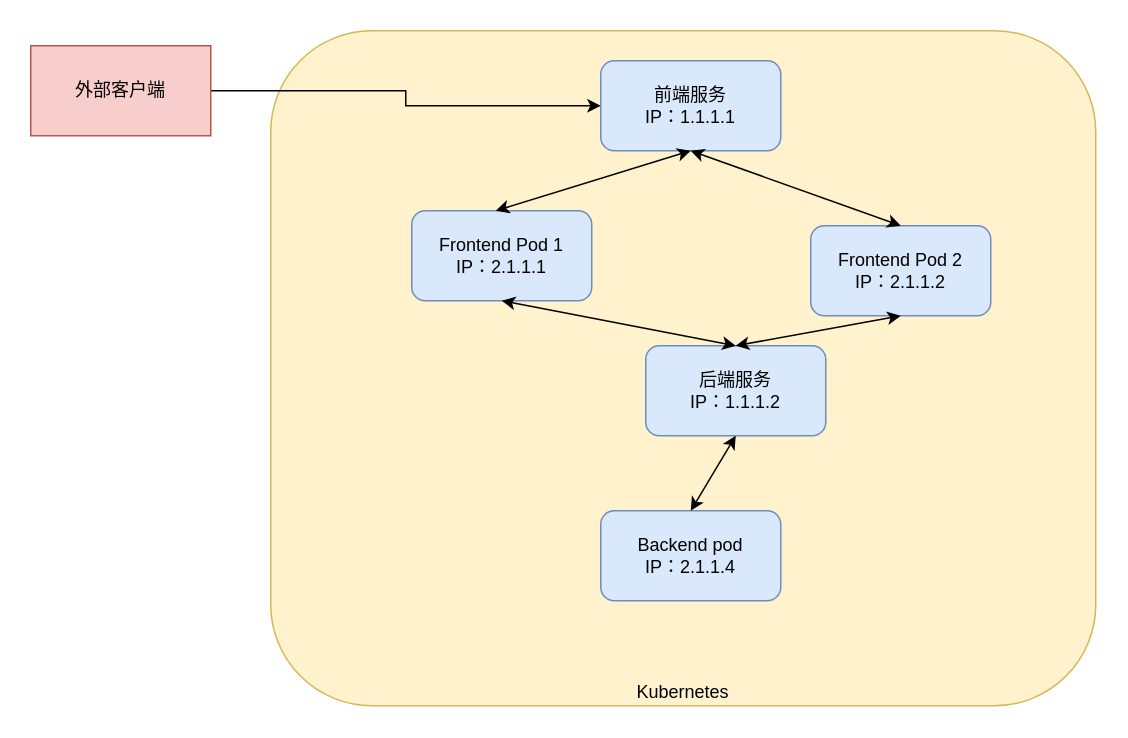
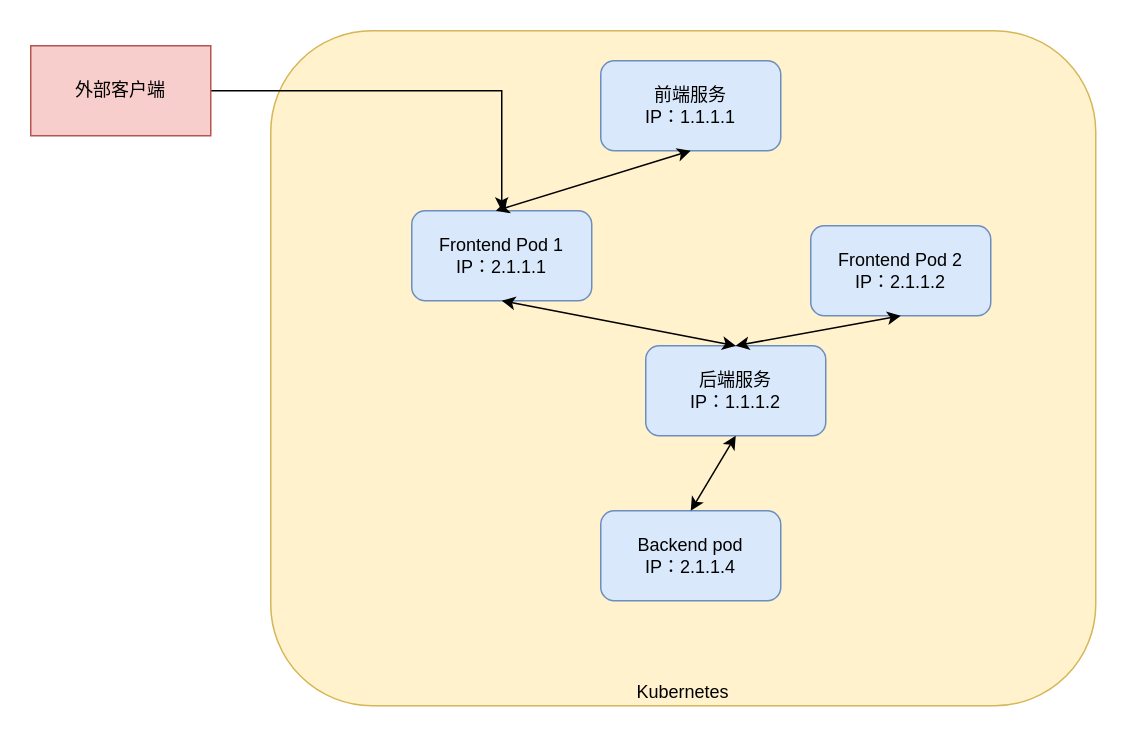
(489, 106) -> (502, 96)
(796, 188) -> none
